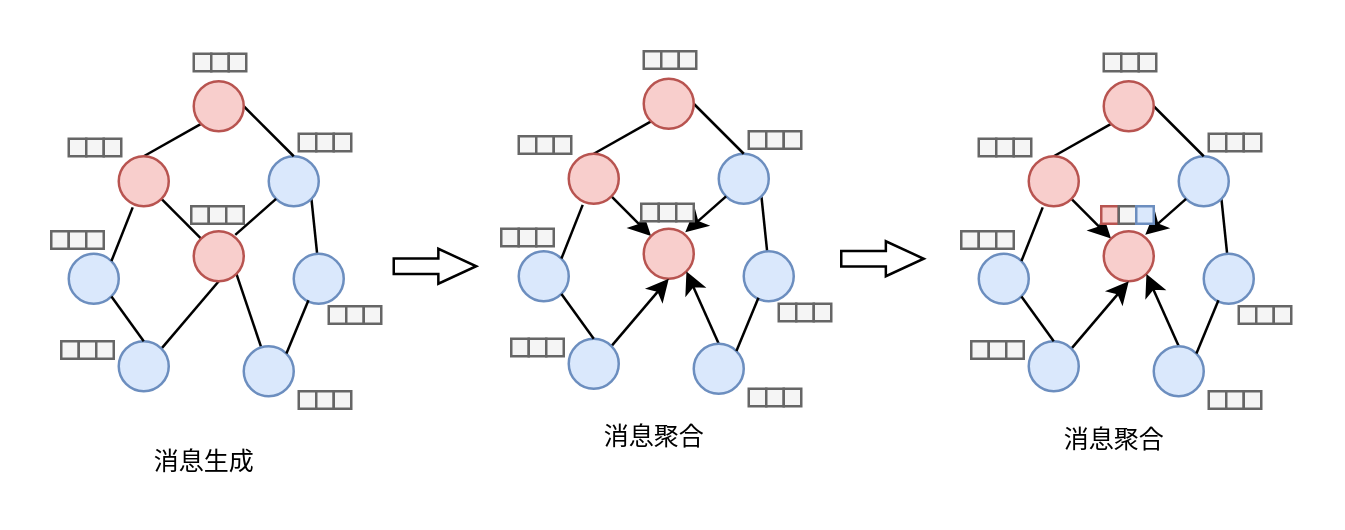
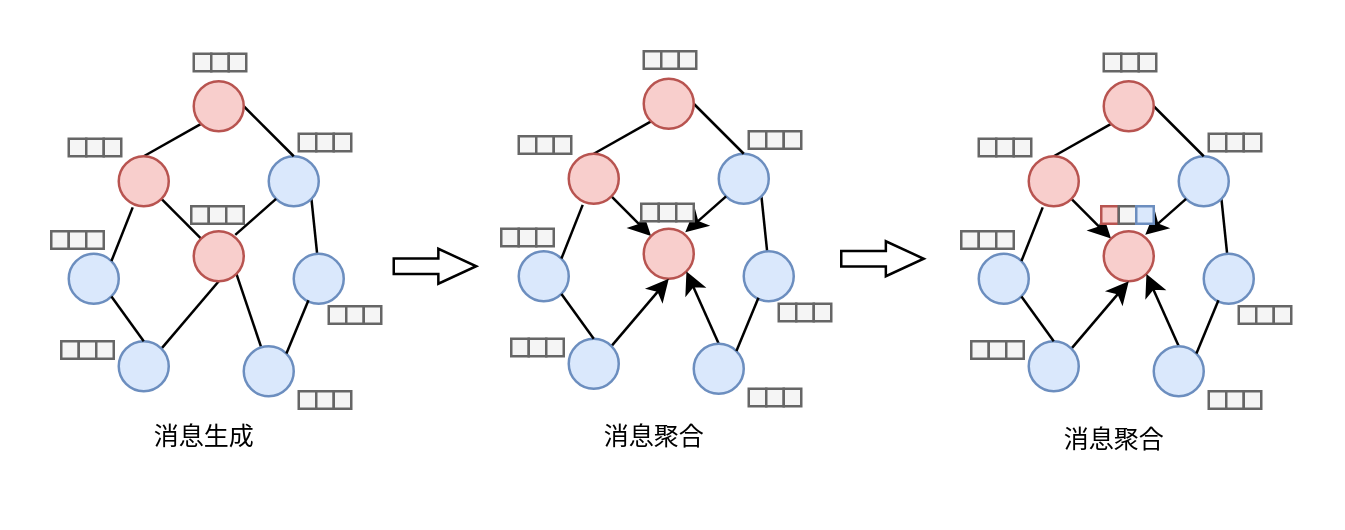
(204, 461) -> (204, 436)
